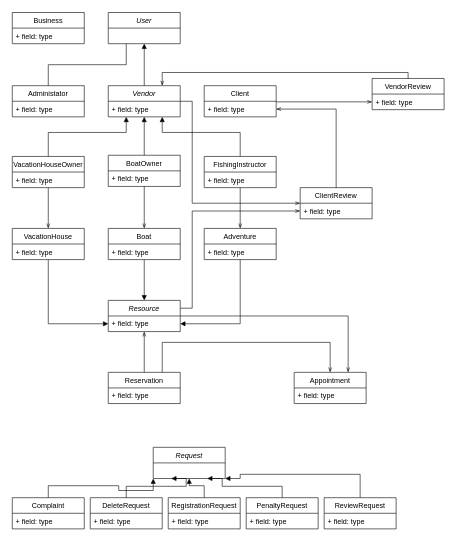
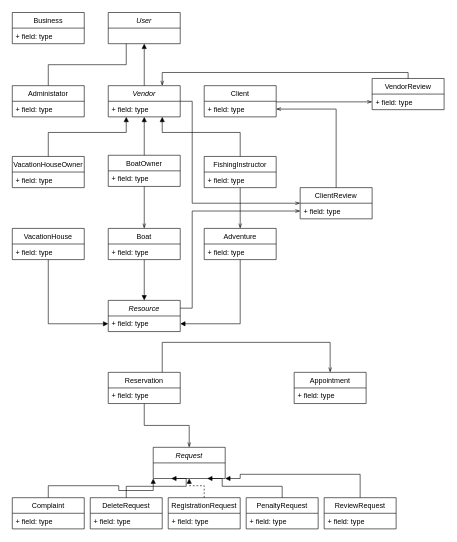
(48, 207) -> none
(347, 316) -> none
(144, 352) -> (165, 425)
(200, 486) -> (200, 486)
